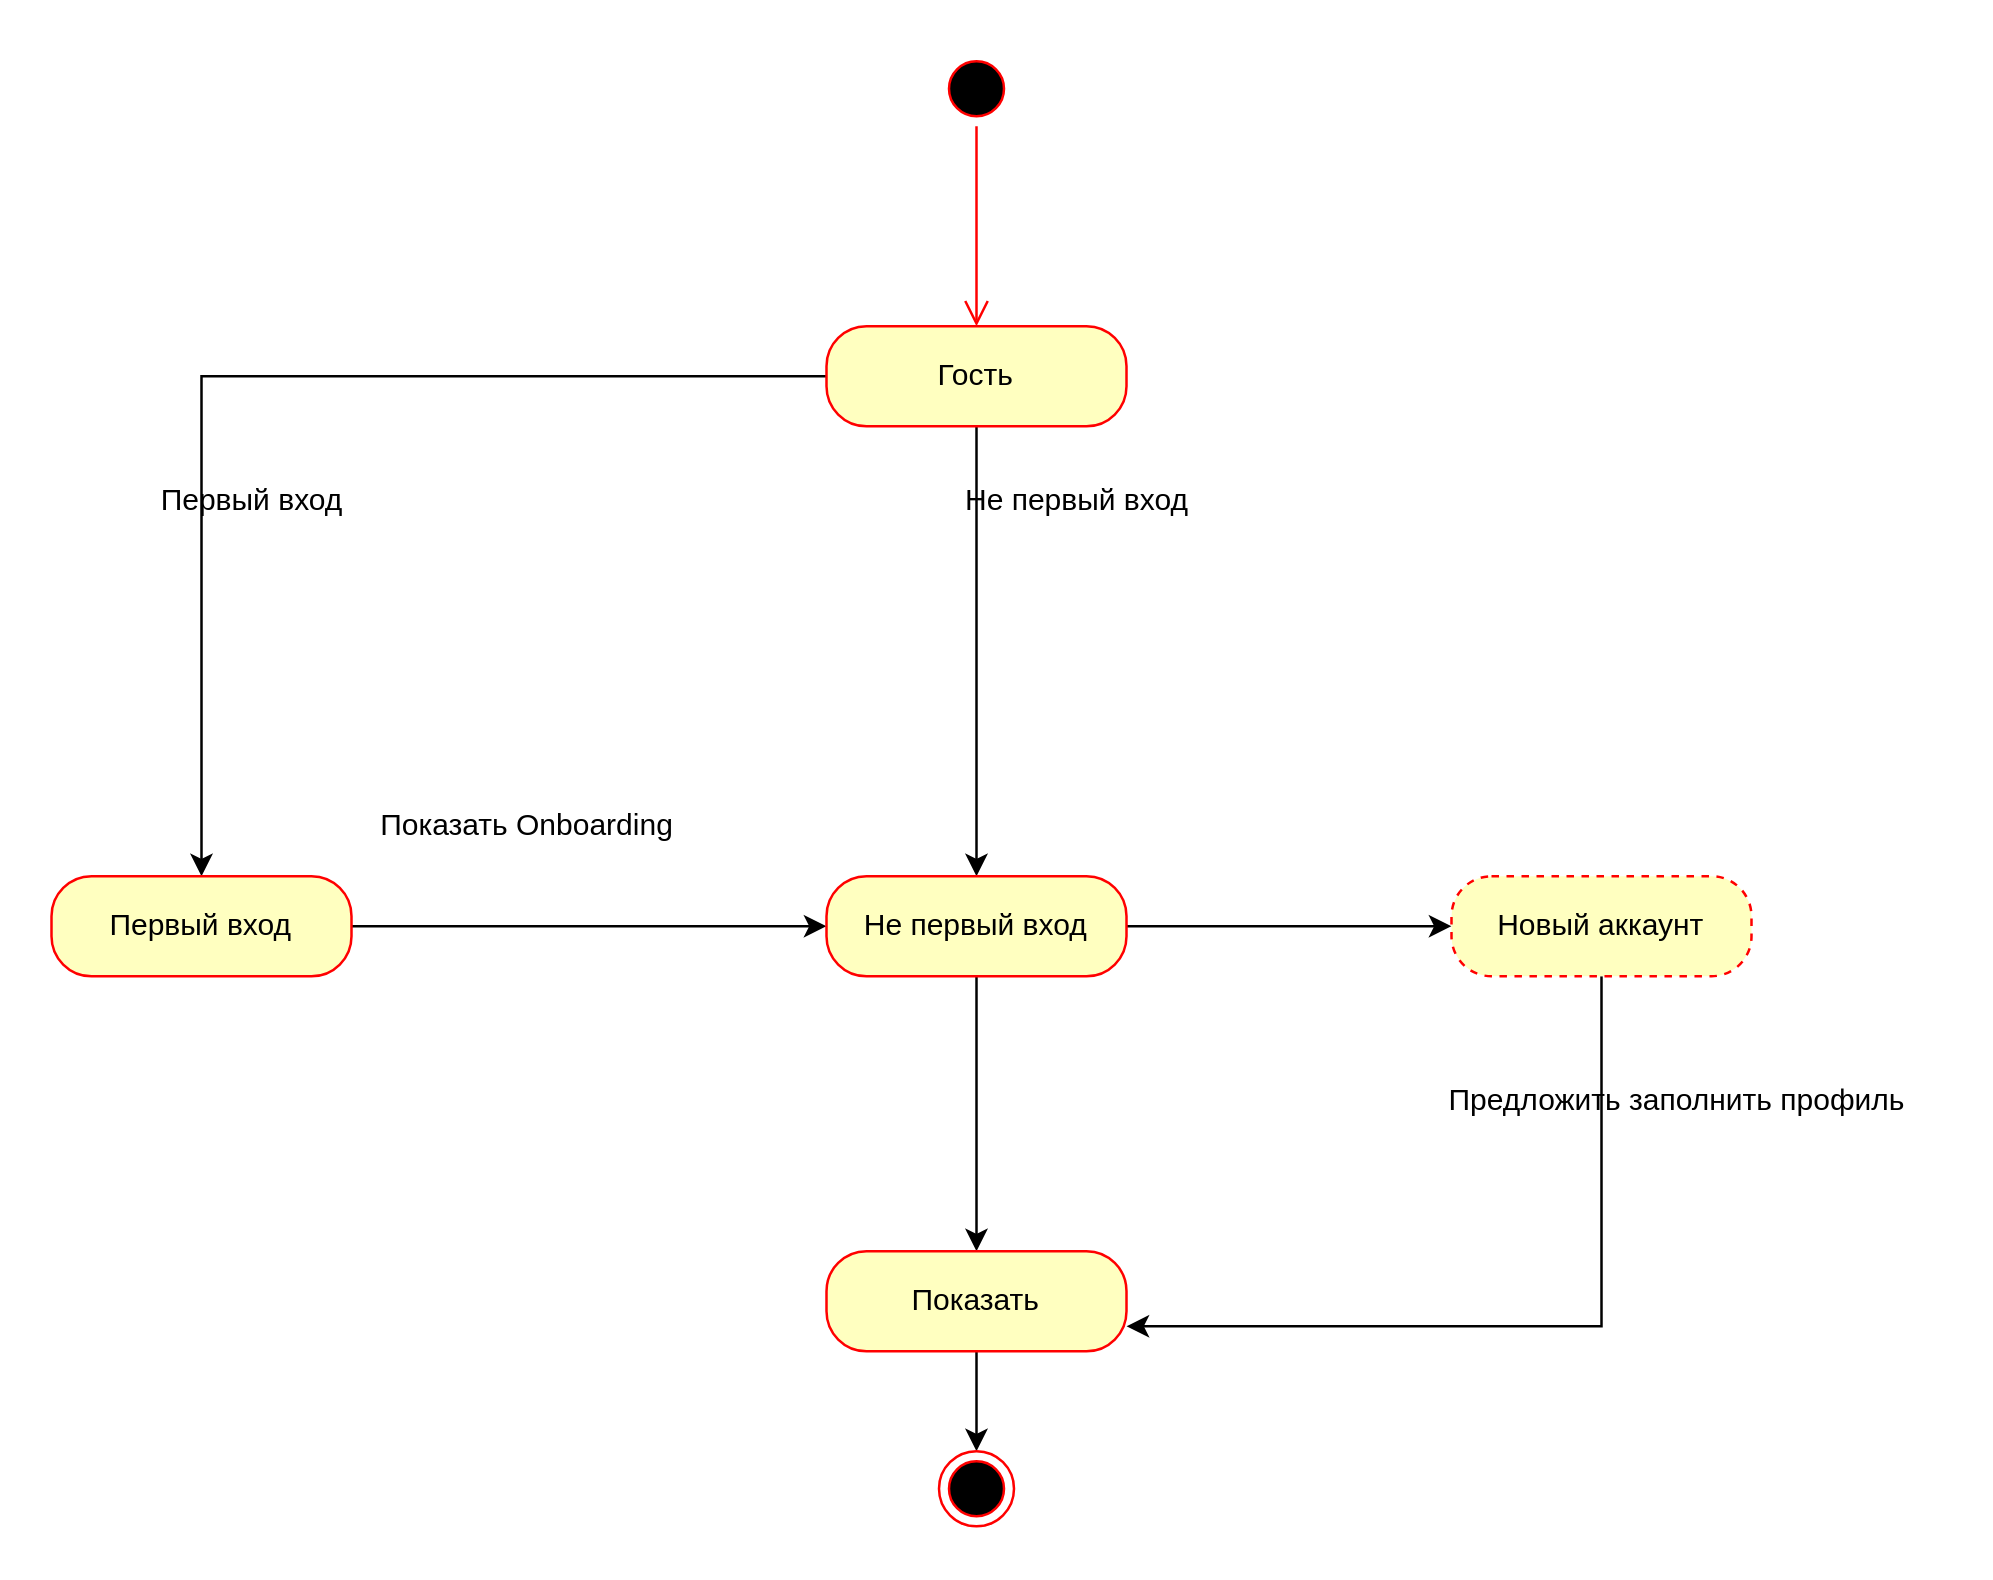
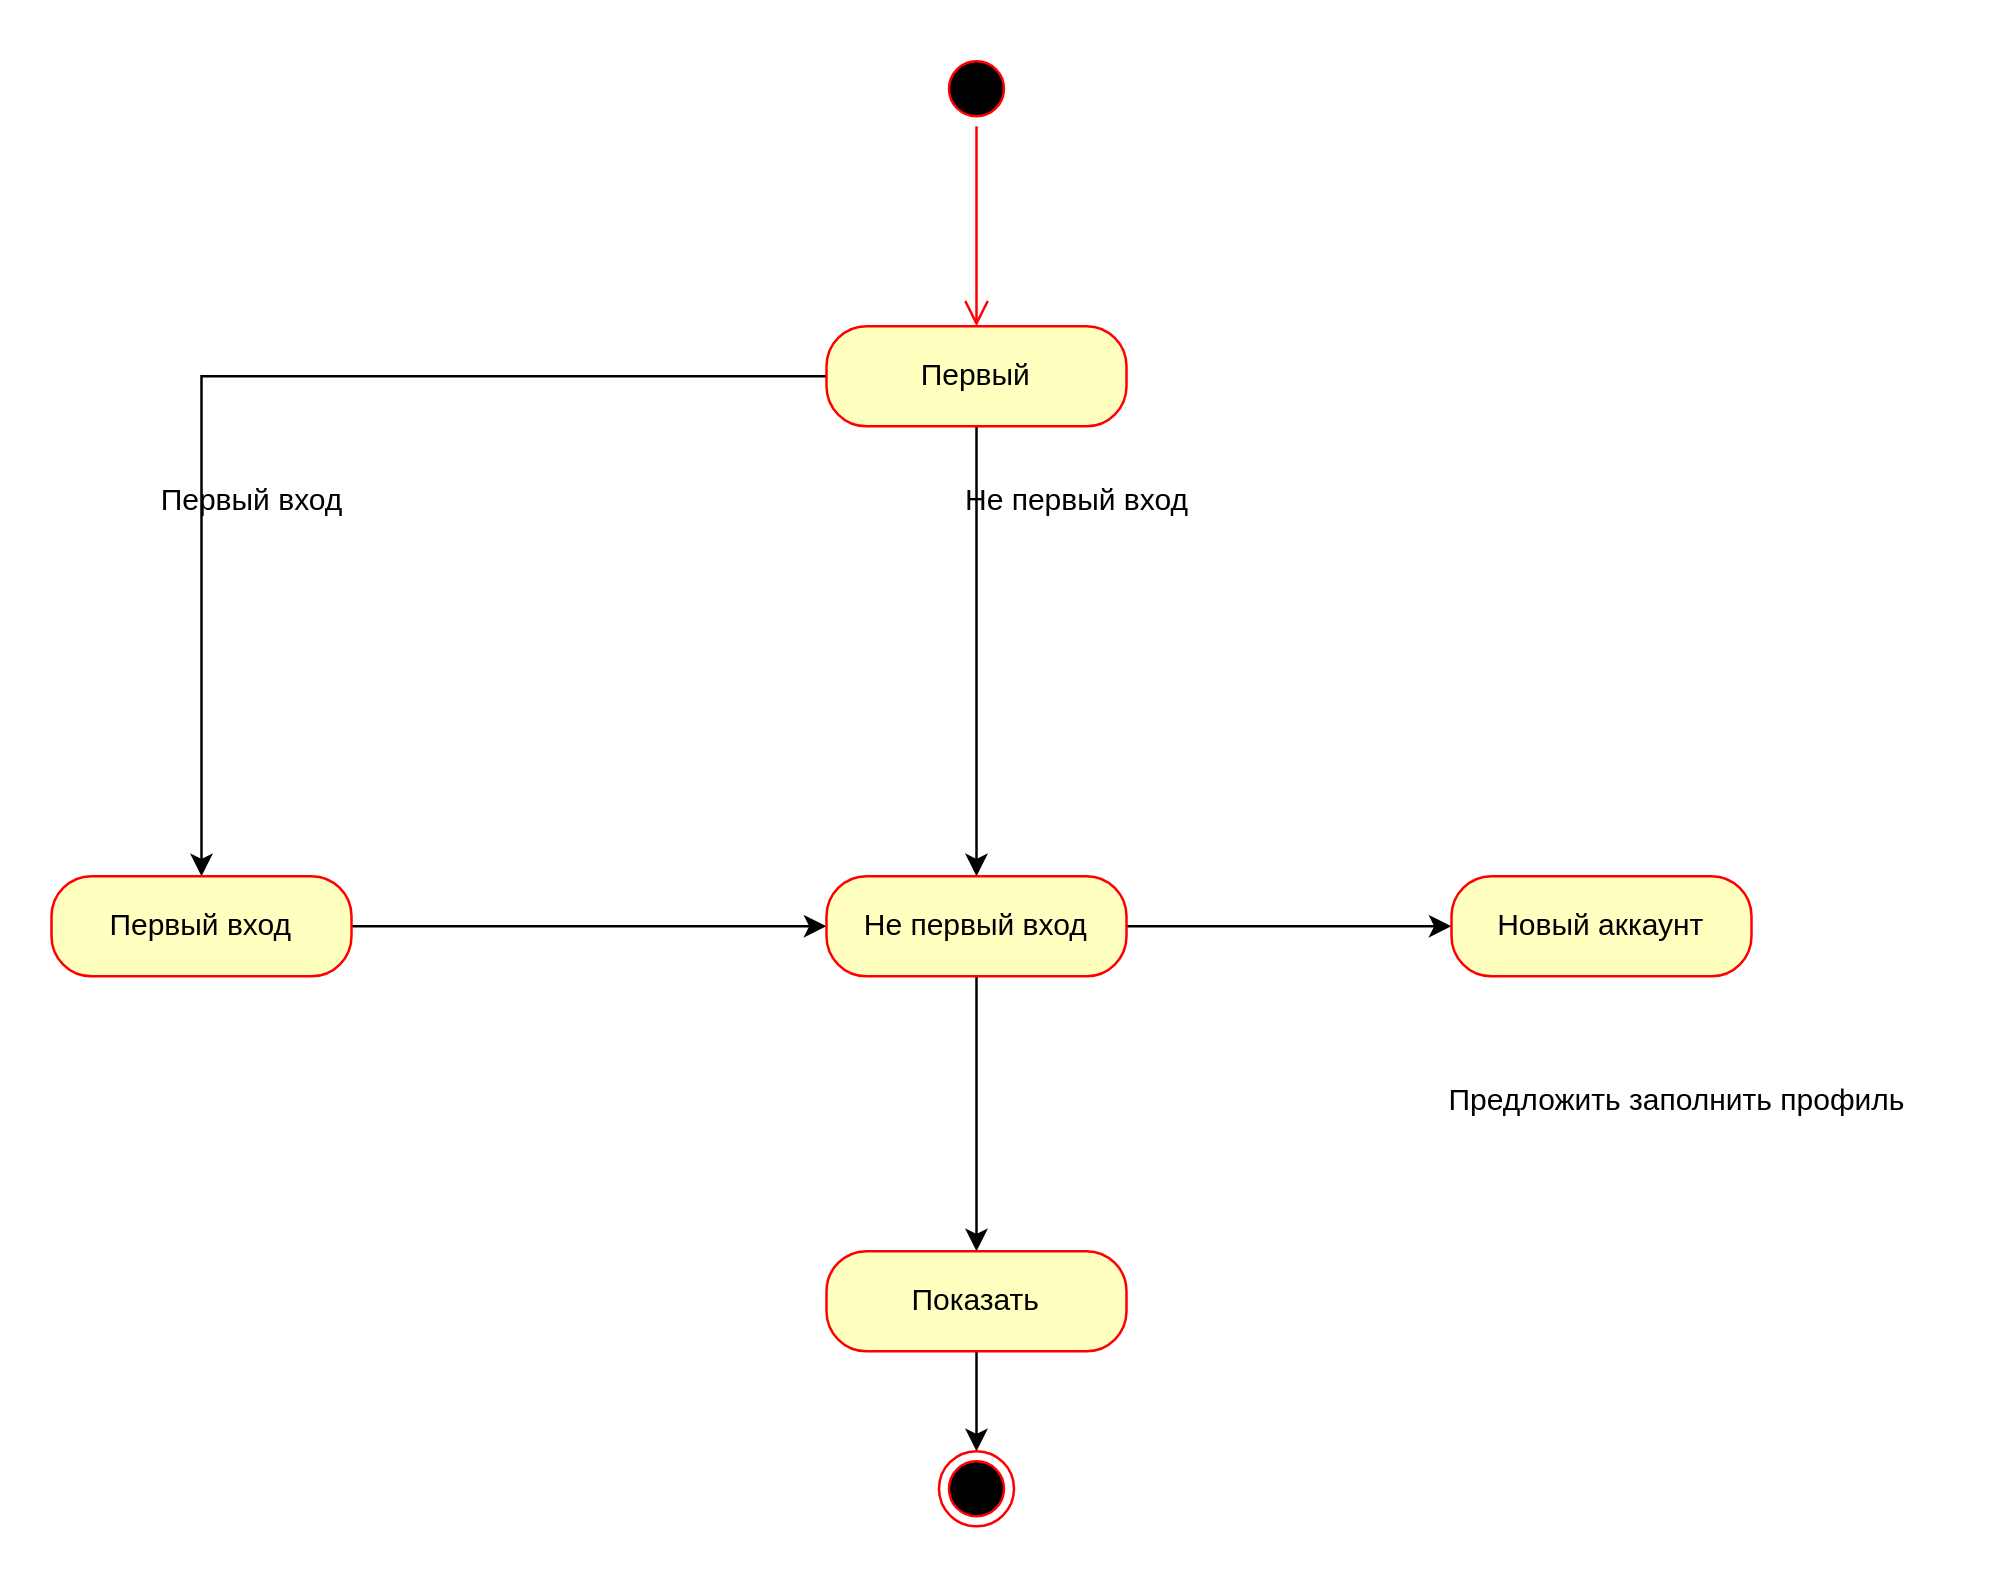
(976, 376) -> (976, 376)
(526, 826) -> none
(1601, 926) -> (1601, 926)
(1547, 1326) -> none
